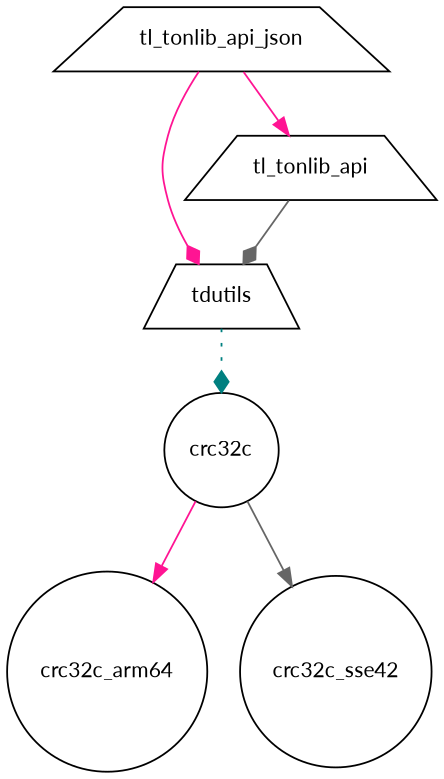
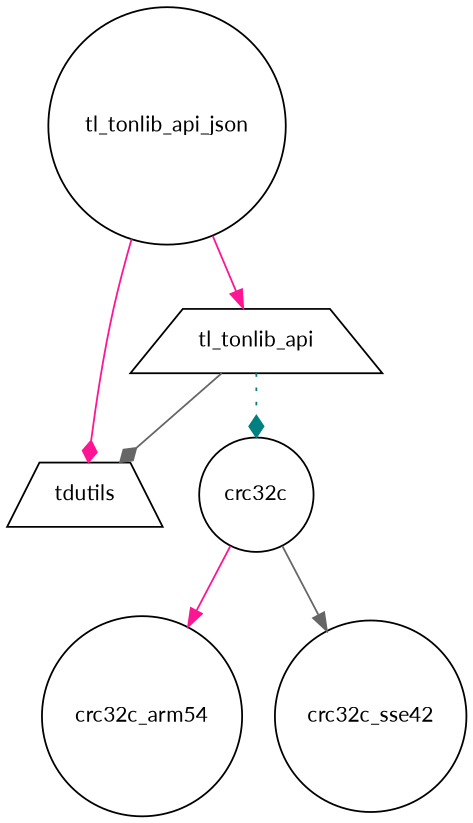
(222, 39) -> (167, 126)
(222, 350) -> (256, 394)
(107, 672) -> (142, 716)
